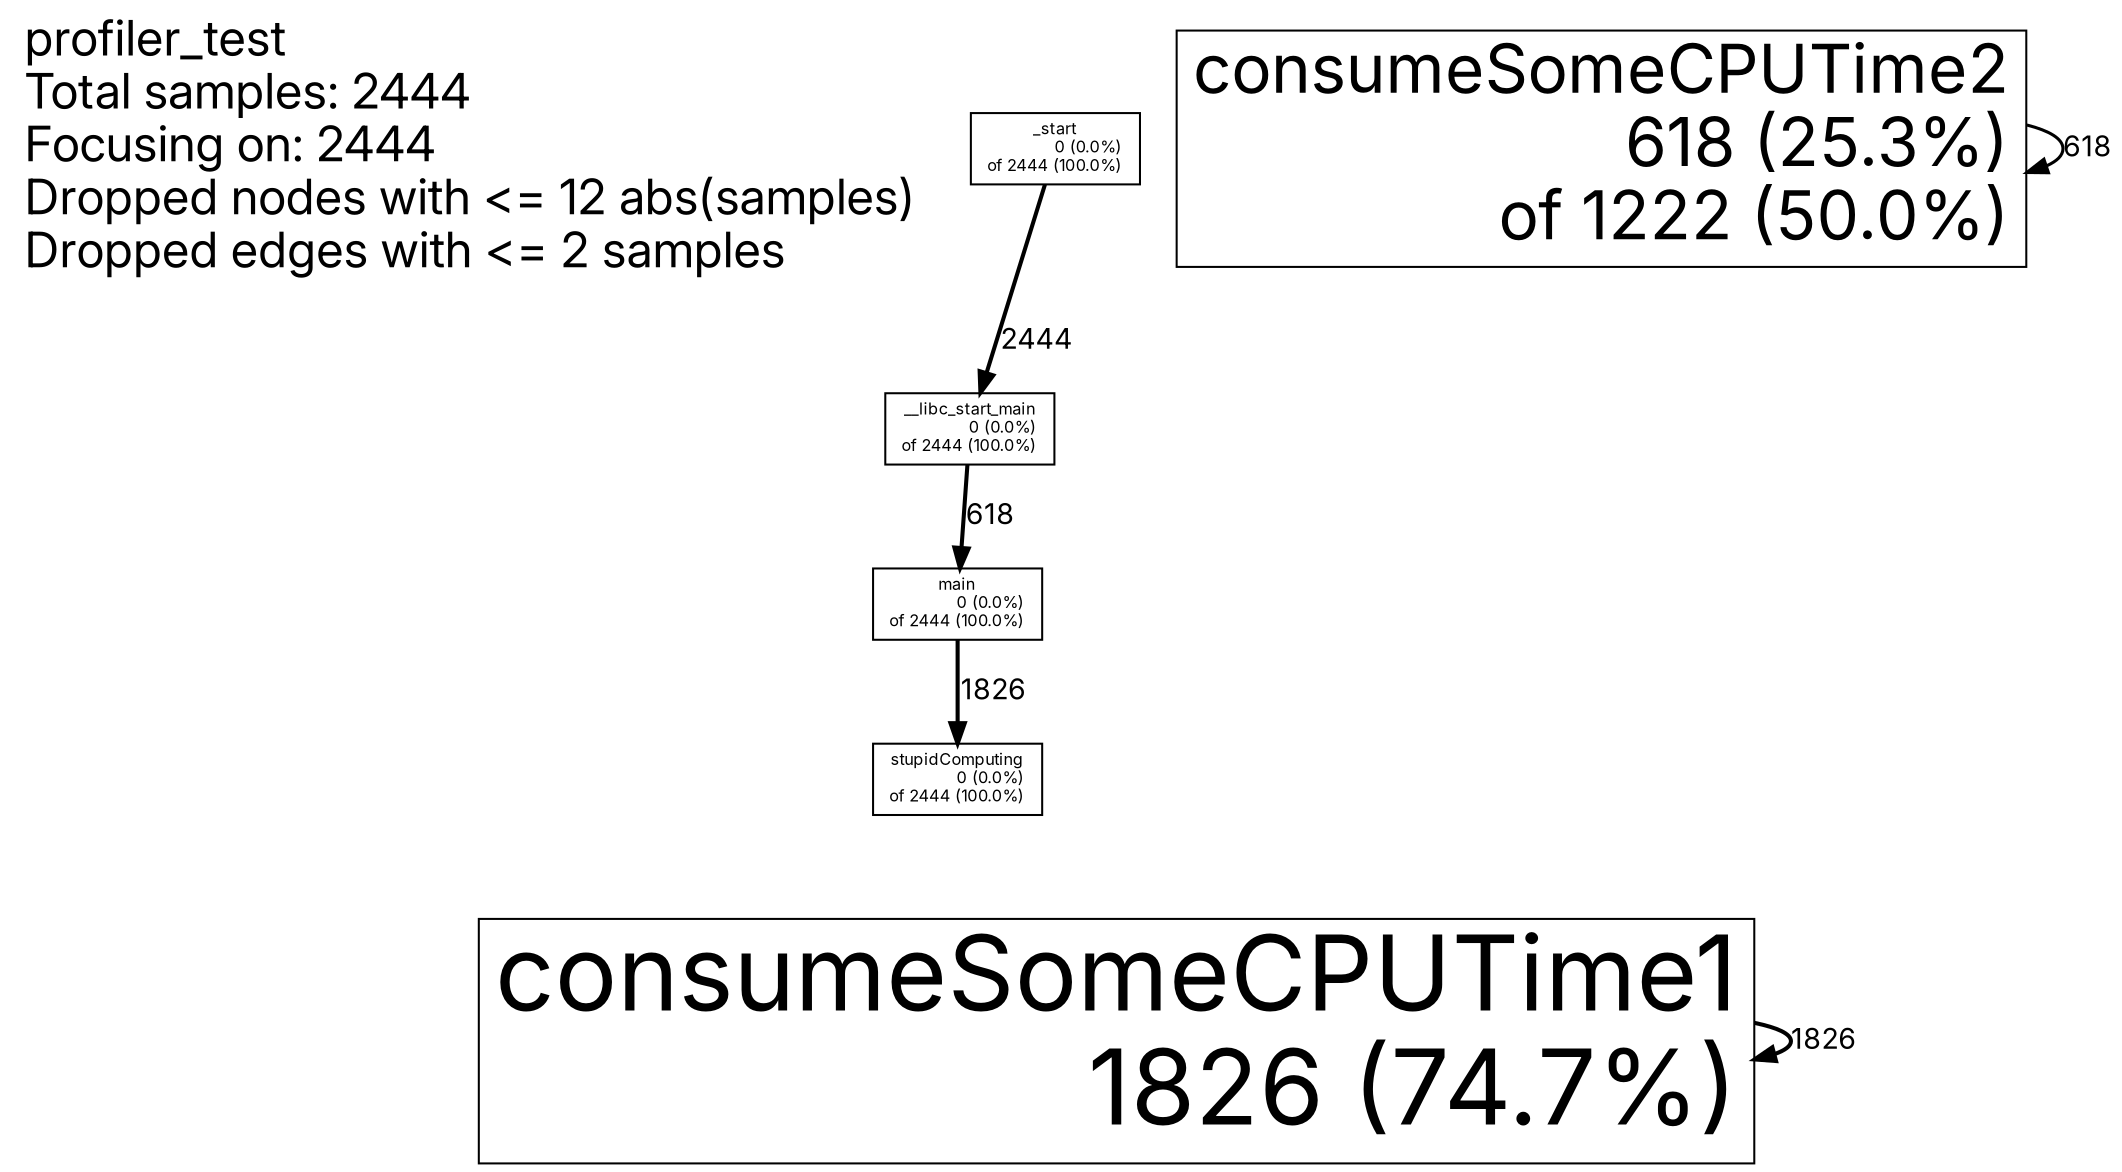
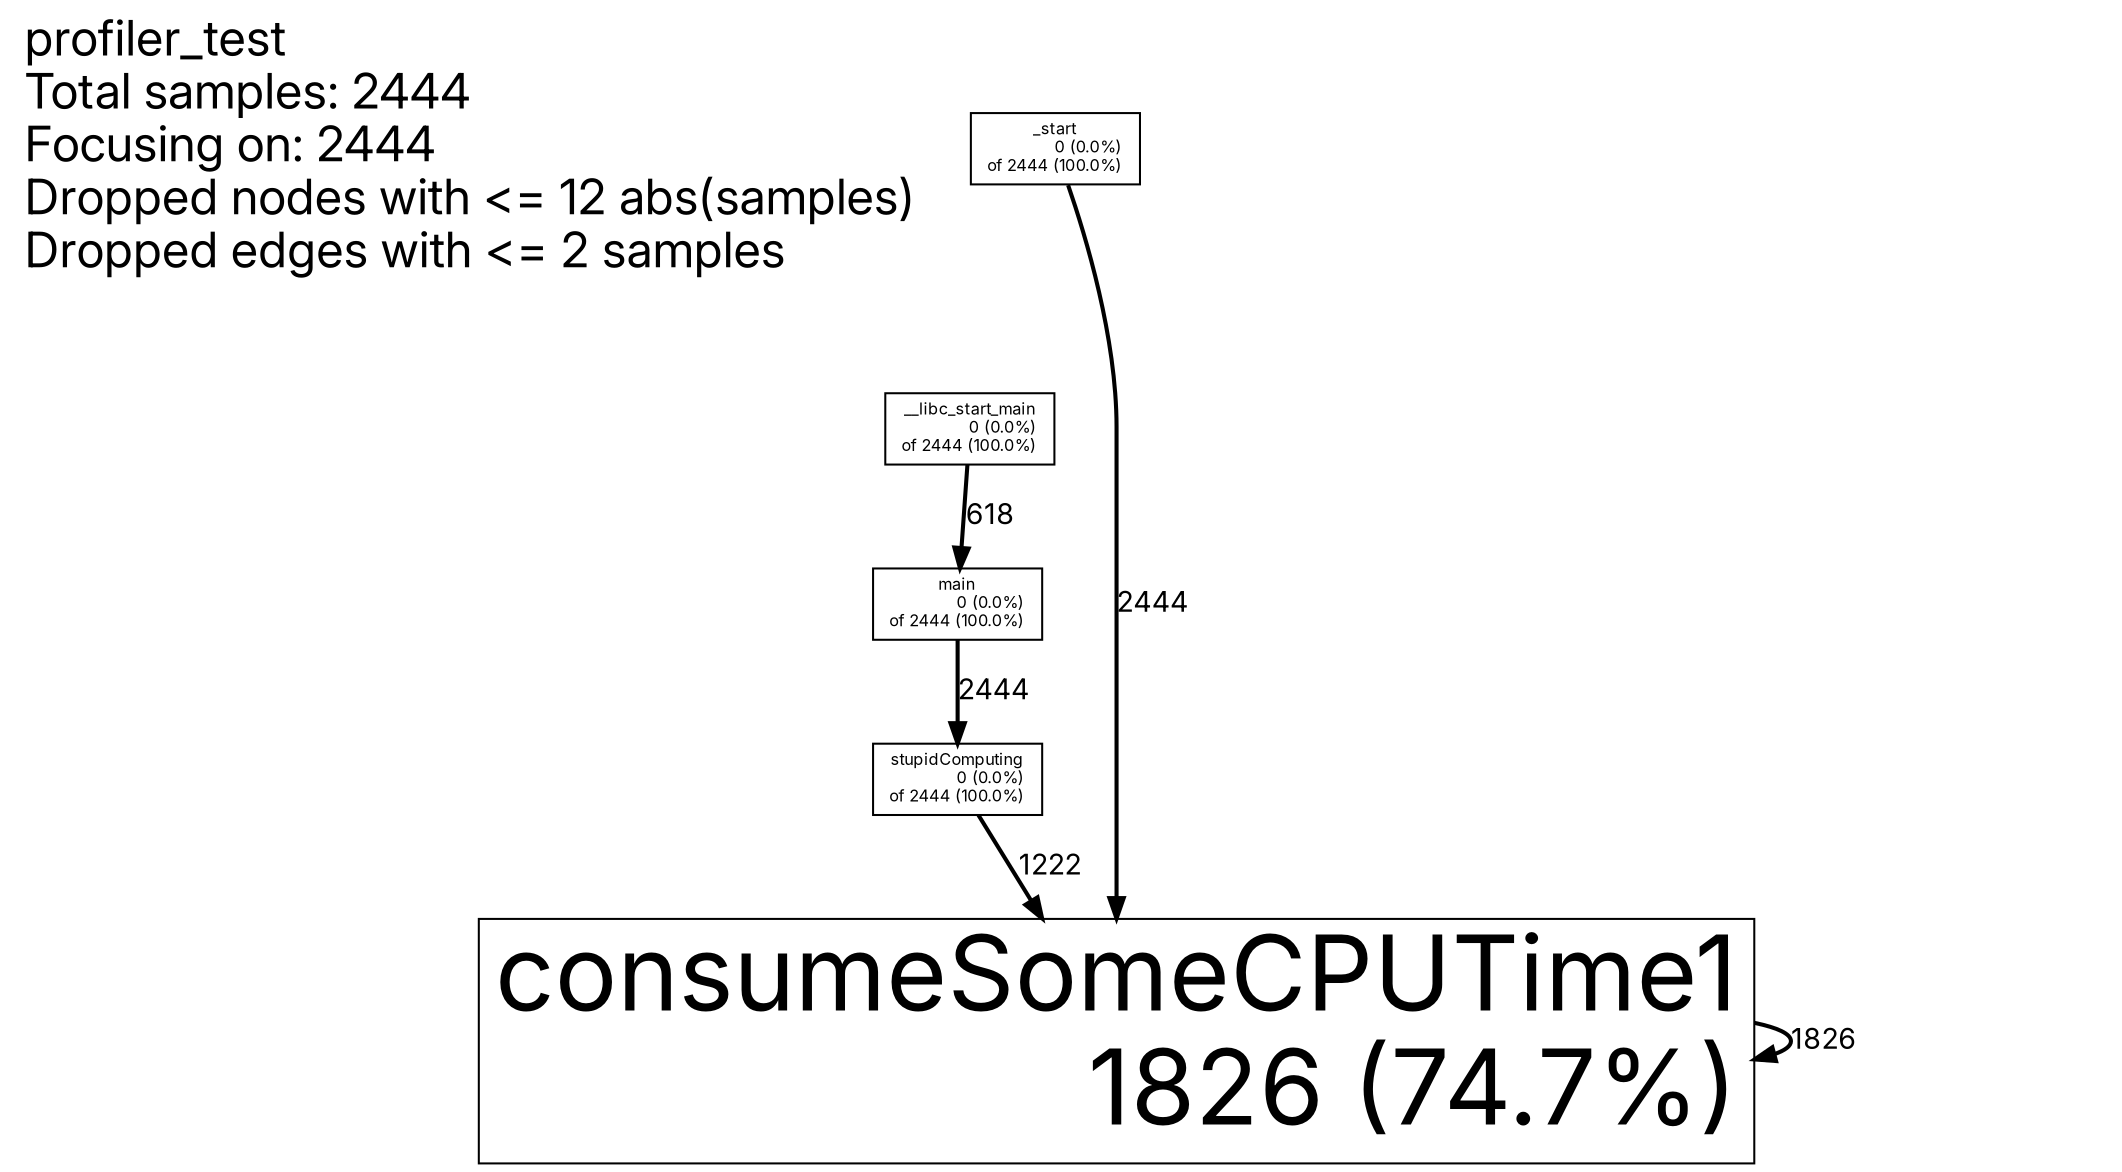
(1601, 149) -> none
(1016, 279) -> (1117, 539)
(994, 692) -> (994, 692)
none -> (1005, 858)
